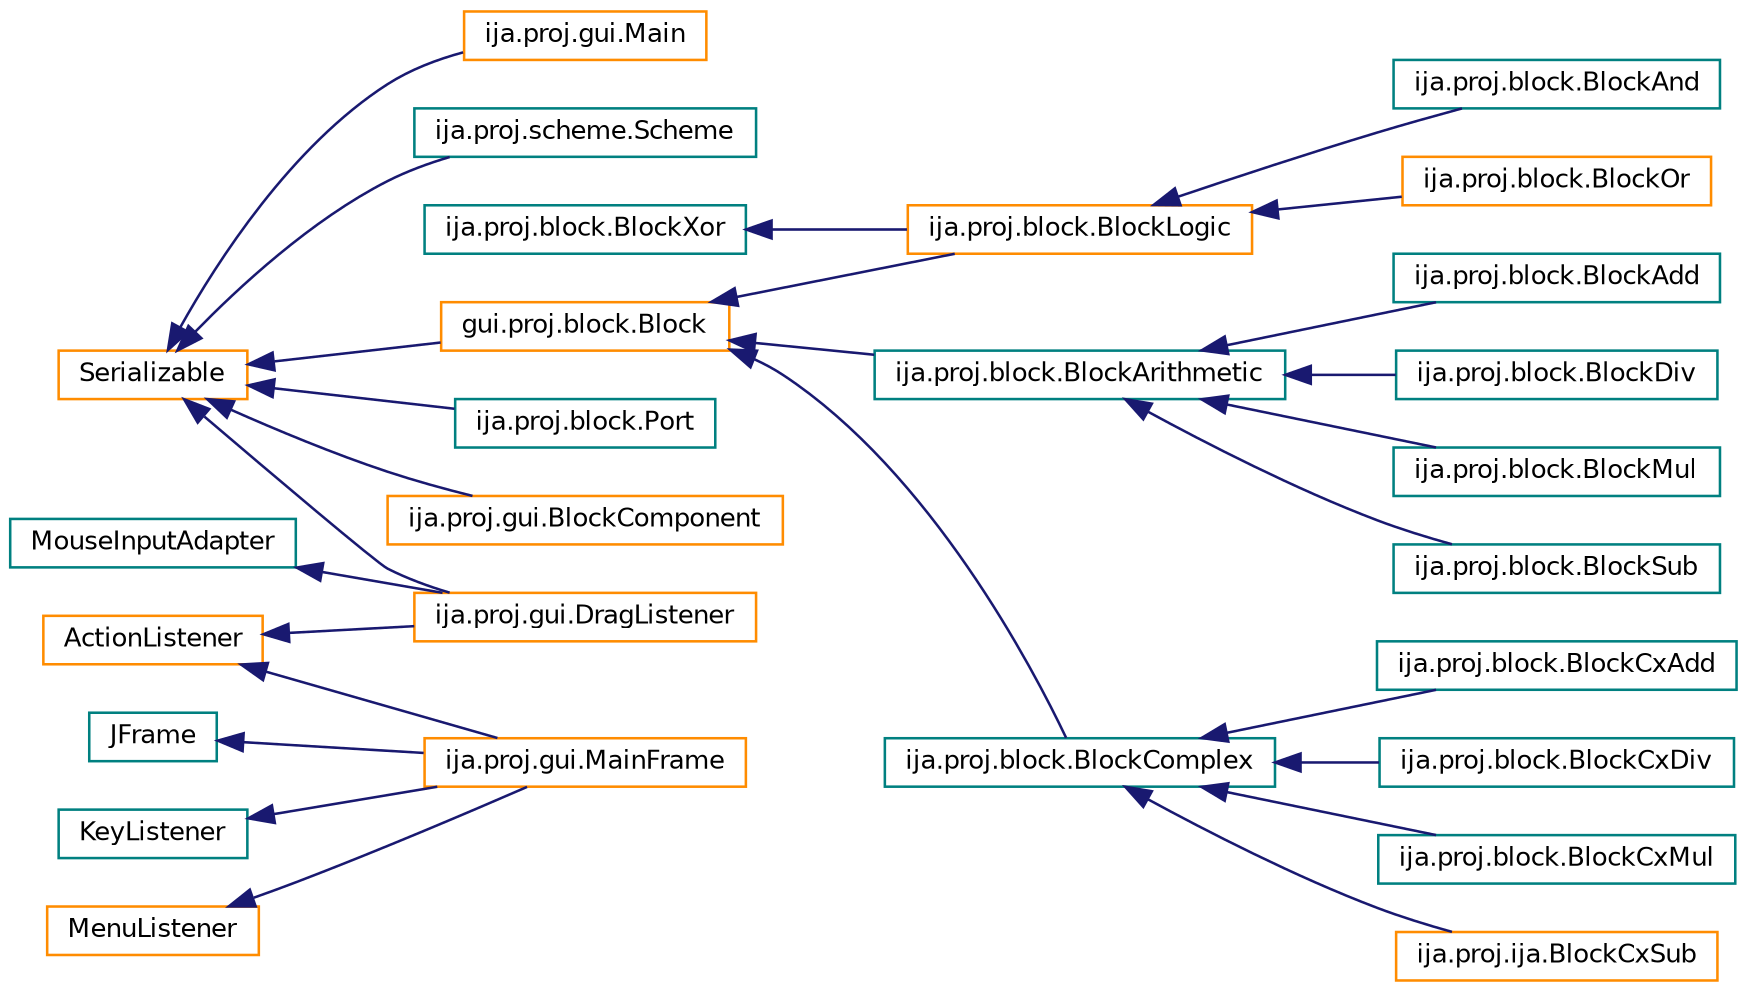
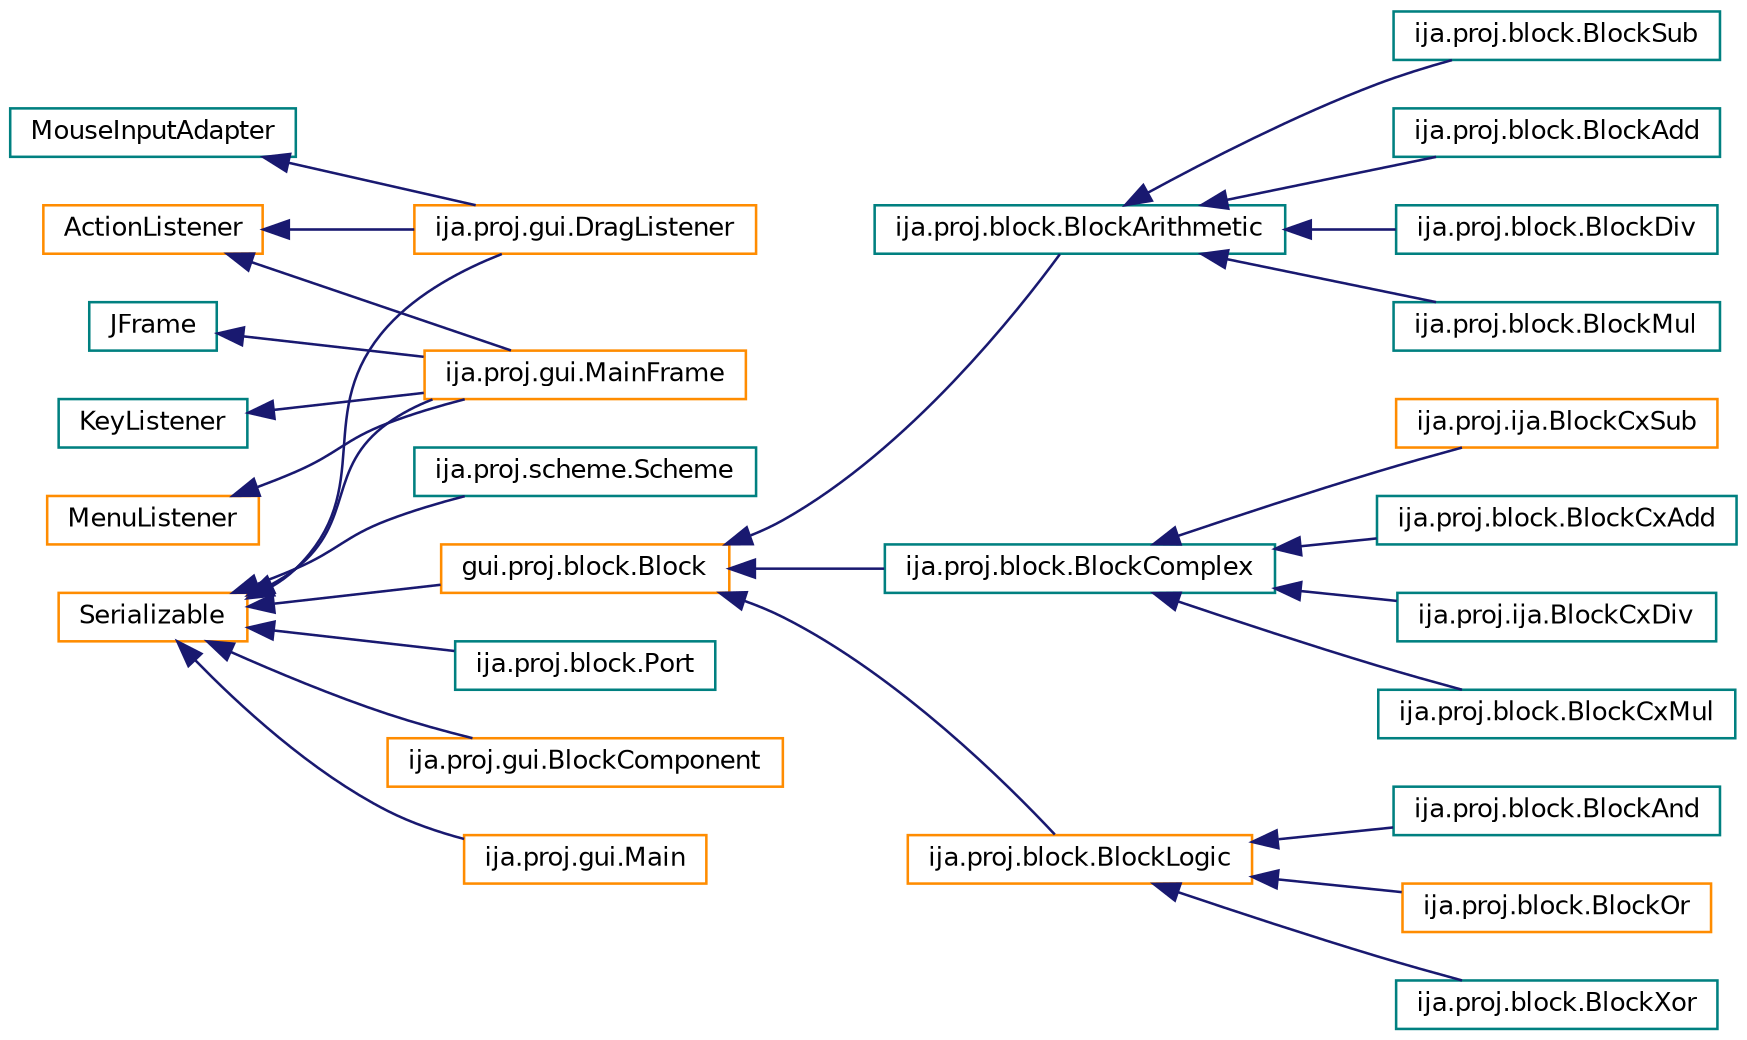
(839, 229) -> (1319, 938)
none -> (344, 485)
(1557, 762) -> (1557, 617)
